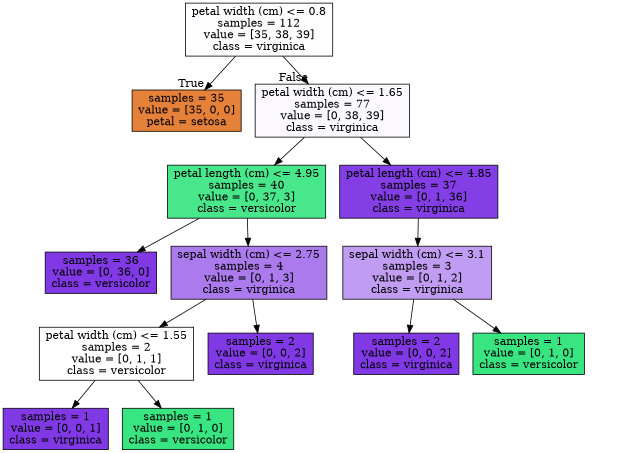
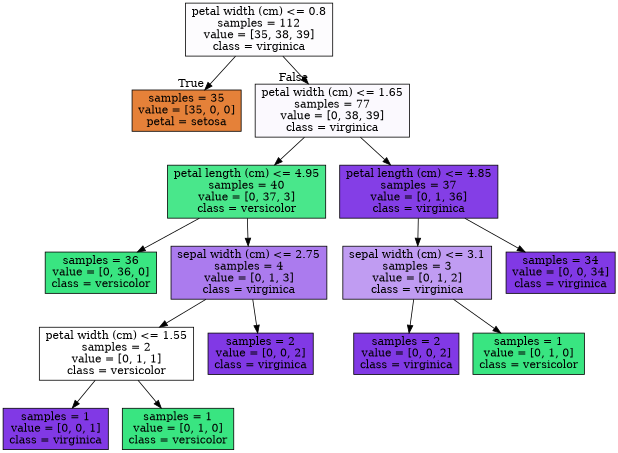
(101, 273) -> (101, 273)
none -> (561, 273)
